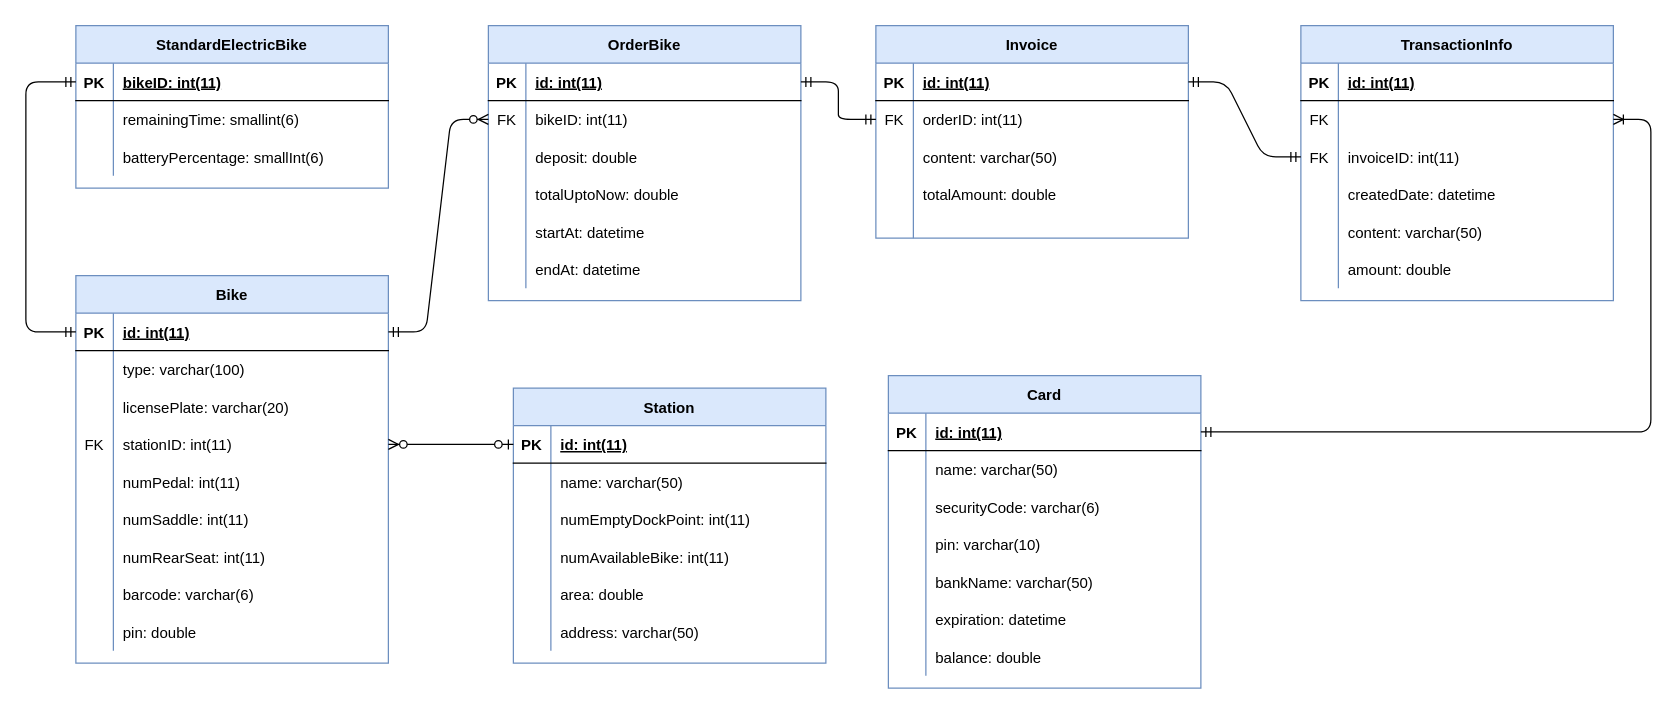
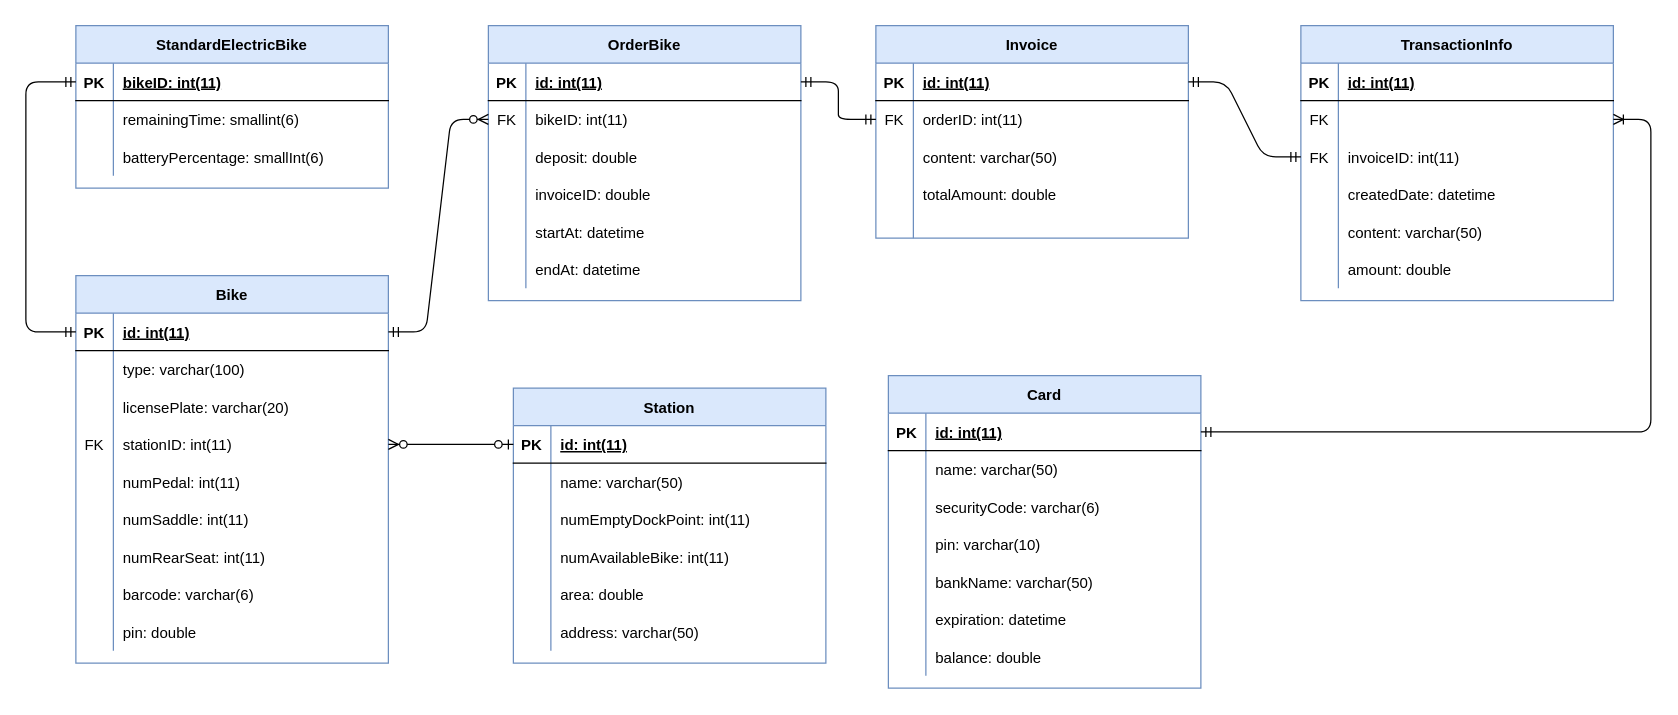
(611, 195) -> (597, 195)
